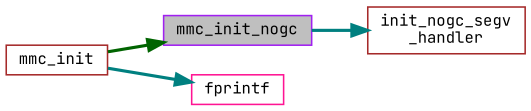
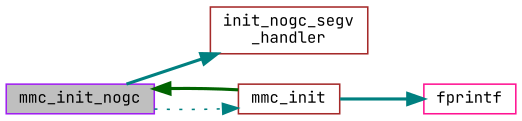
none -> (188, 109)
